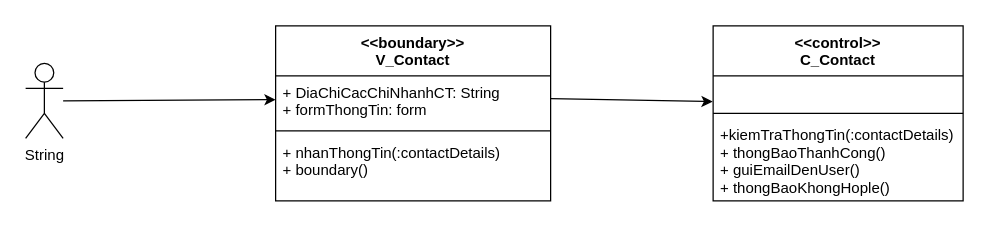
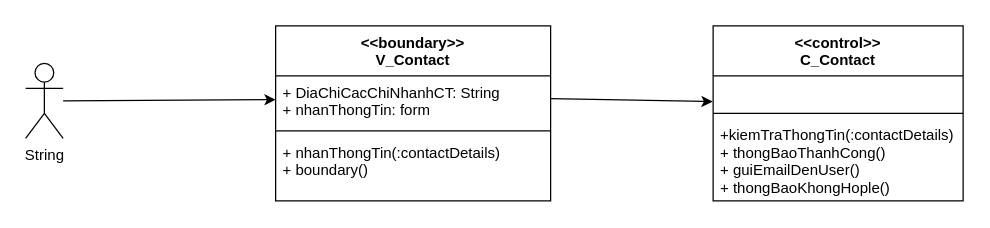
(391, 93) -> (391, 93)
